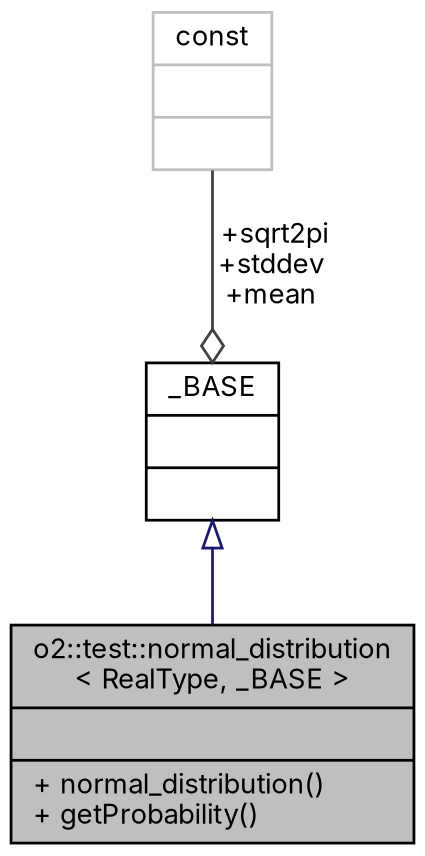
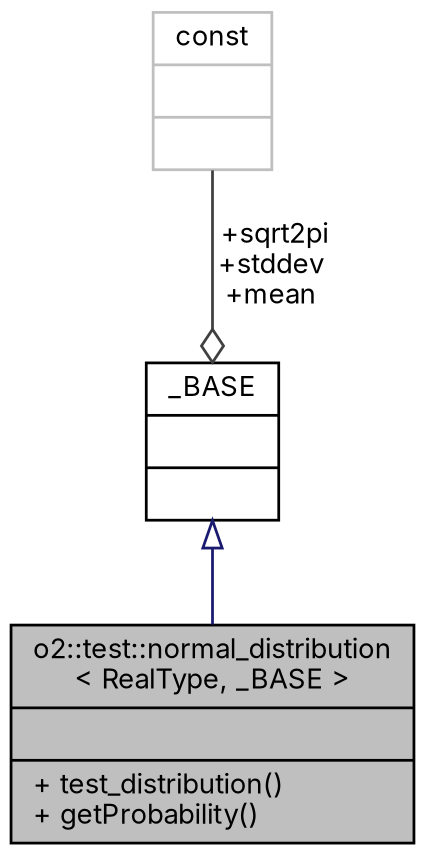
(179, 785) -> (159, 785)
